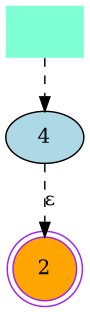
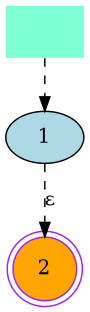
(45, 137) -> (45, 137)
